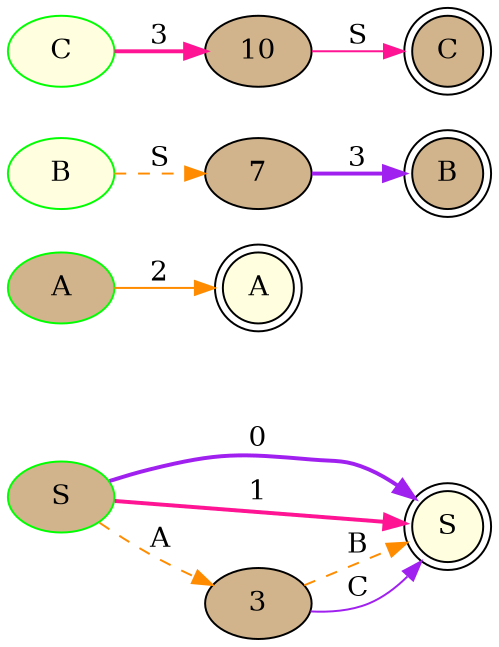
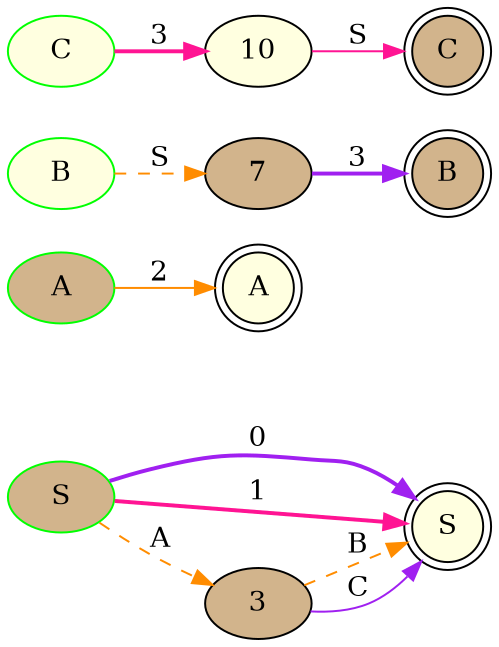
(258, 51) -> (258, 51)
